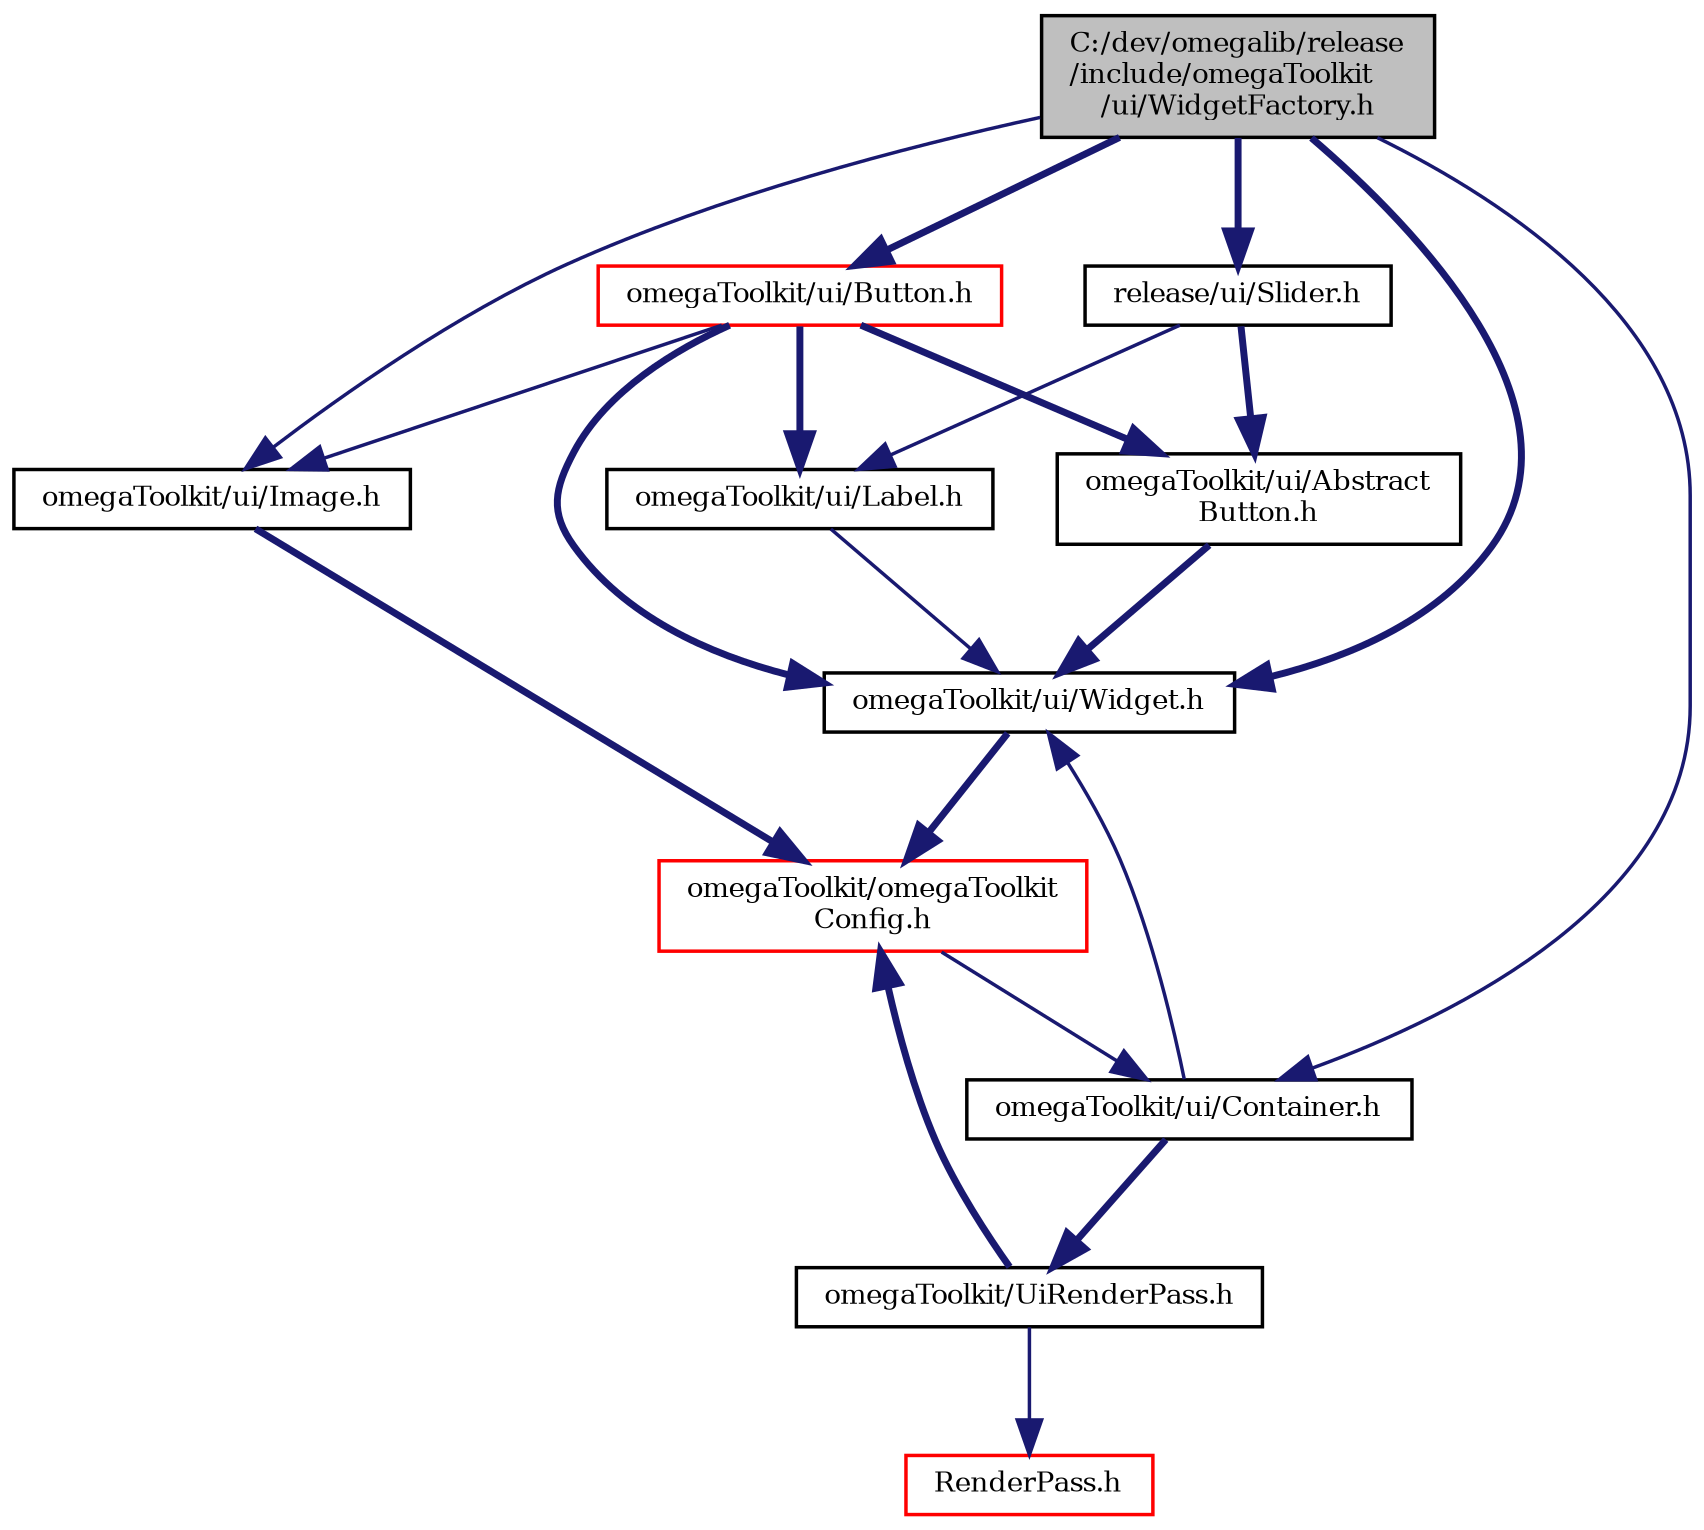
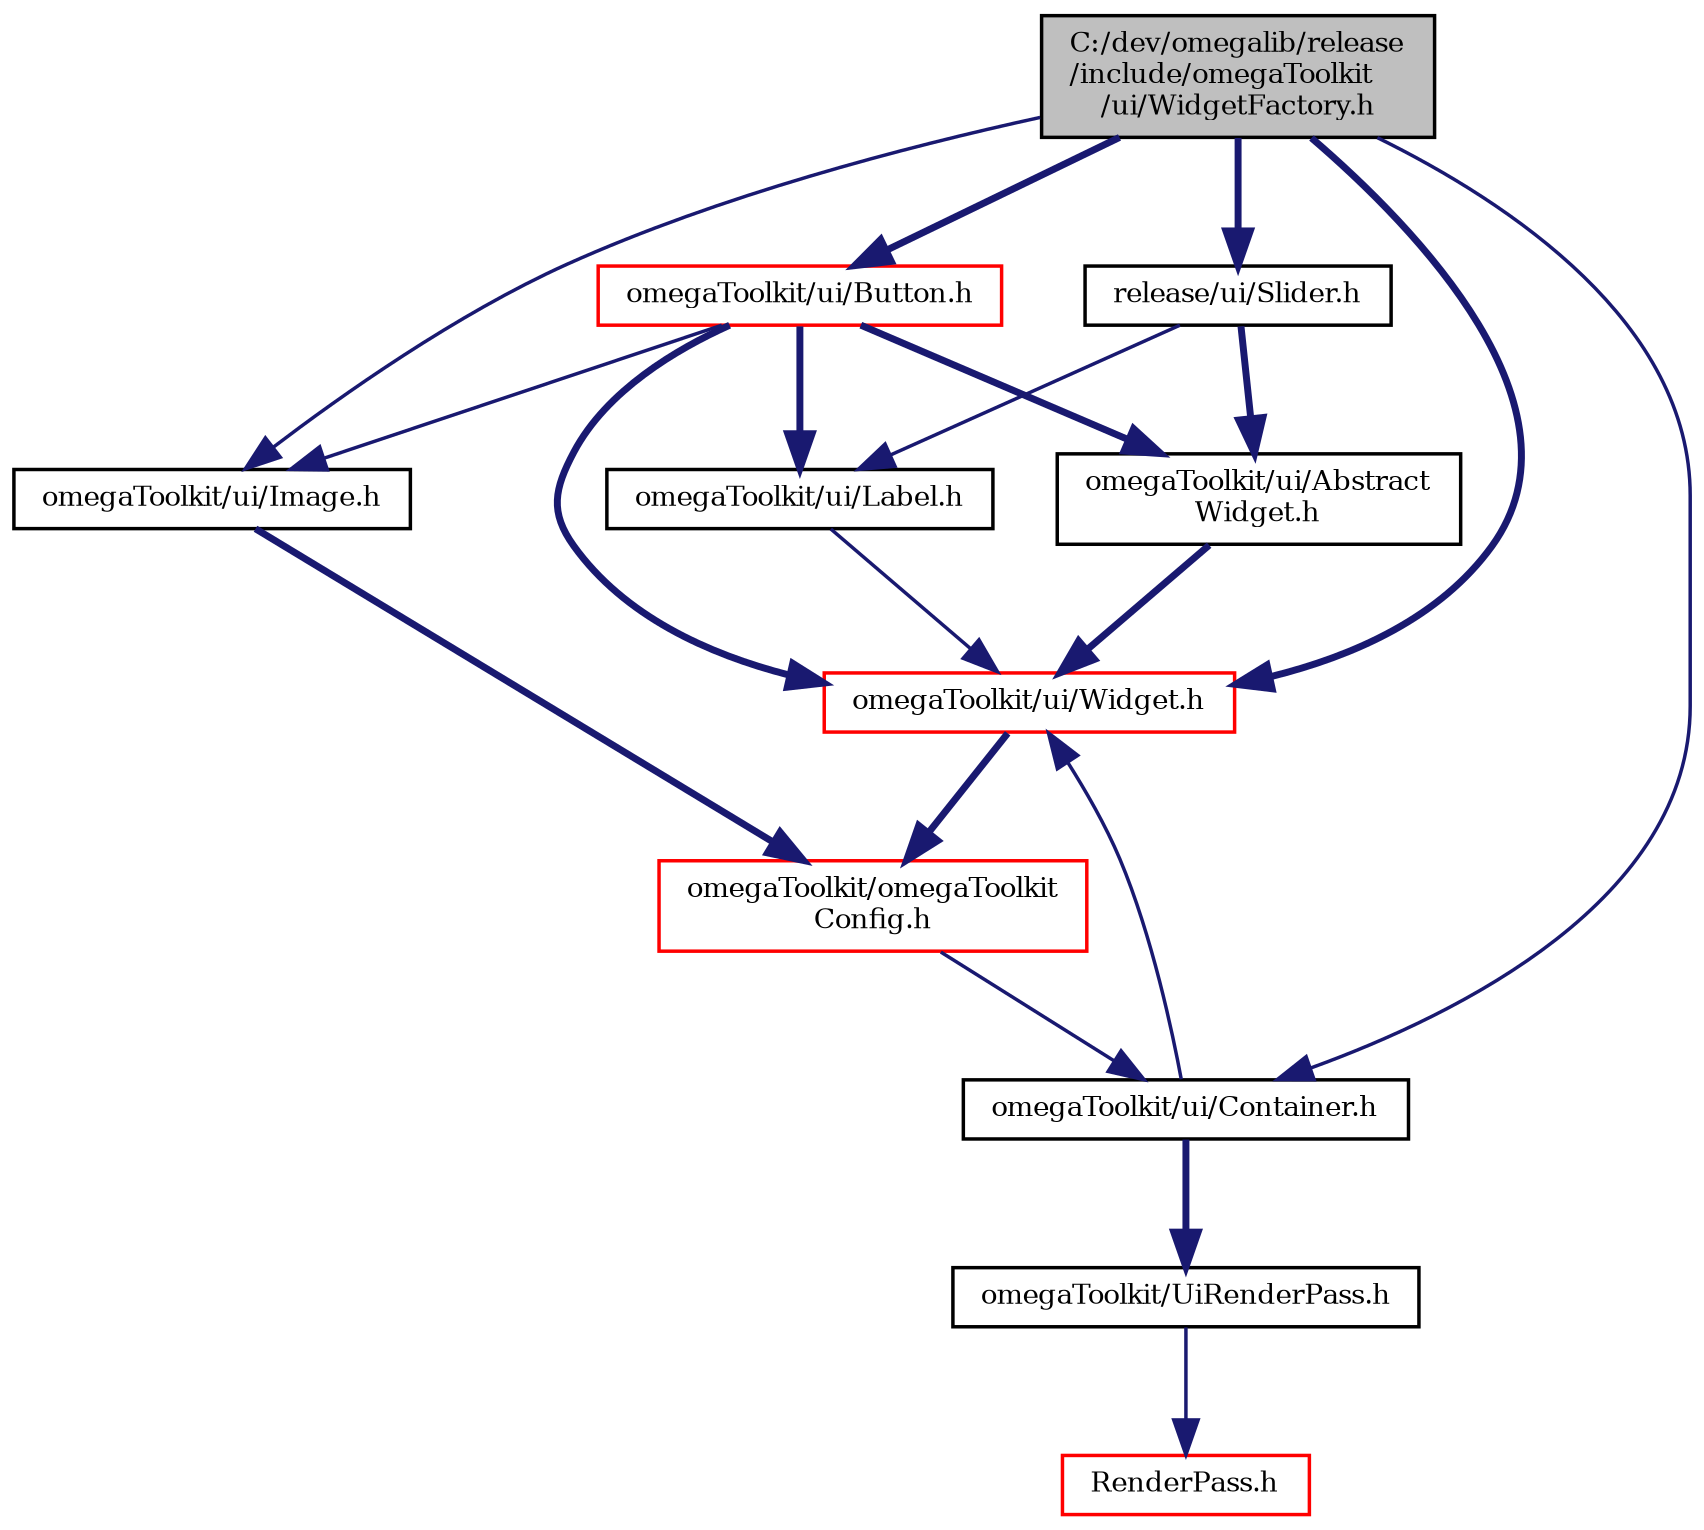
(1259, 499) -> (1259, 499)
(1029, 703) -> (1029, 703)
(933, 1134) -> none
